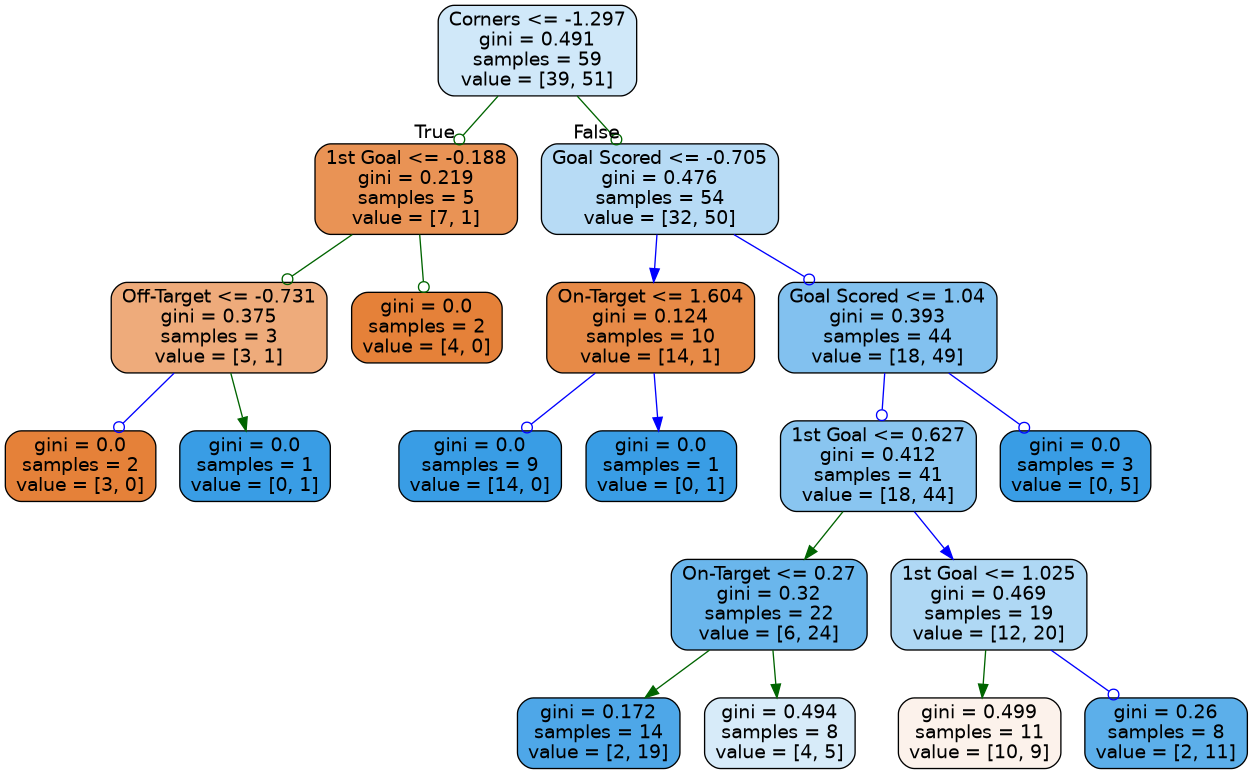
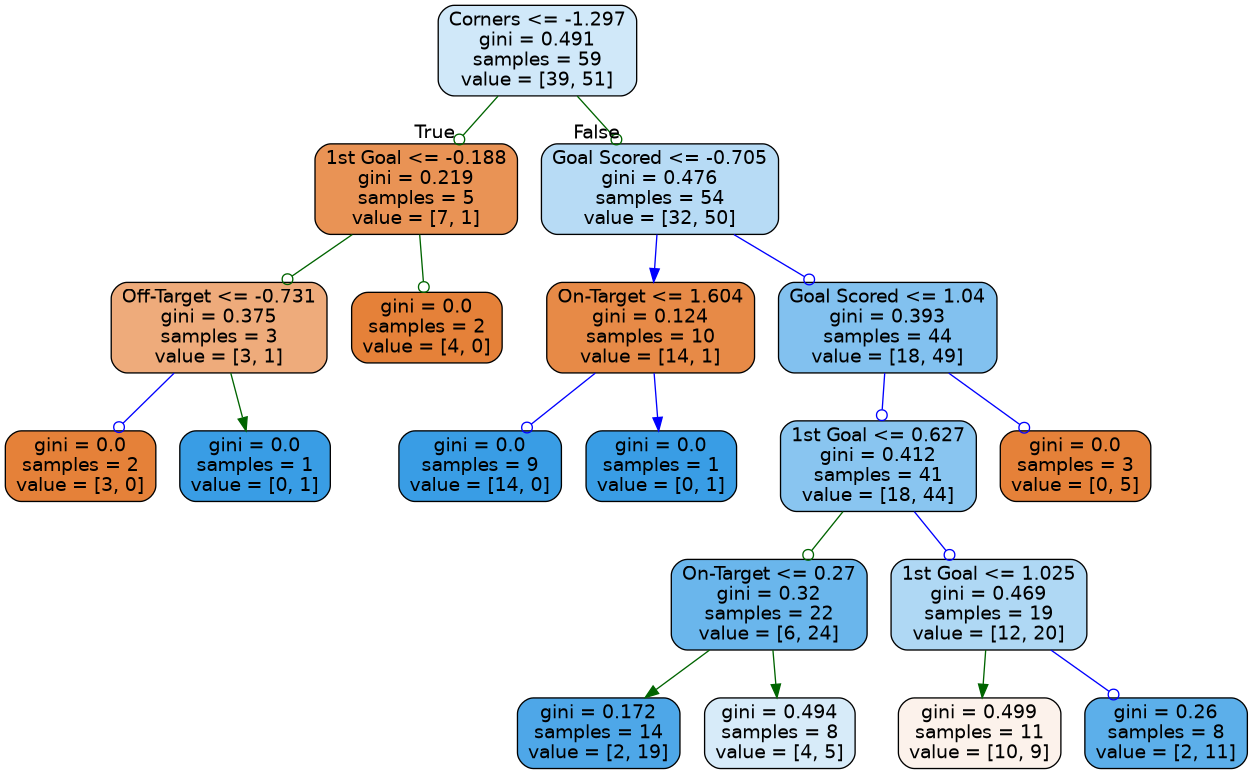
(1076, 466) -> (1076, 466)
(827, 531) -> (827, 531)
(930, 531) -> (930, 531)
